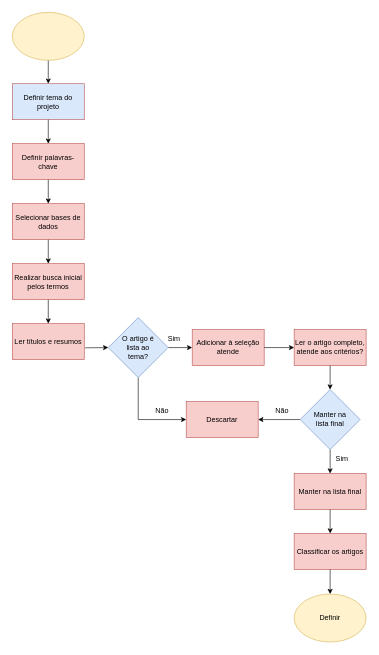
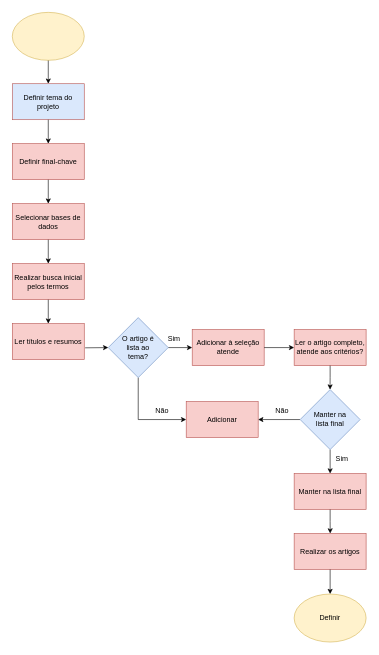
(48, 162) -> (48, 162)
(222, 420) -> (222, 420)
(330, 552) -> (330, 552)
